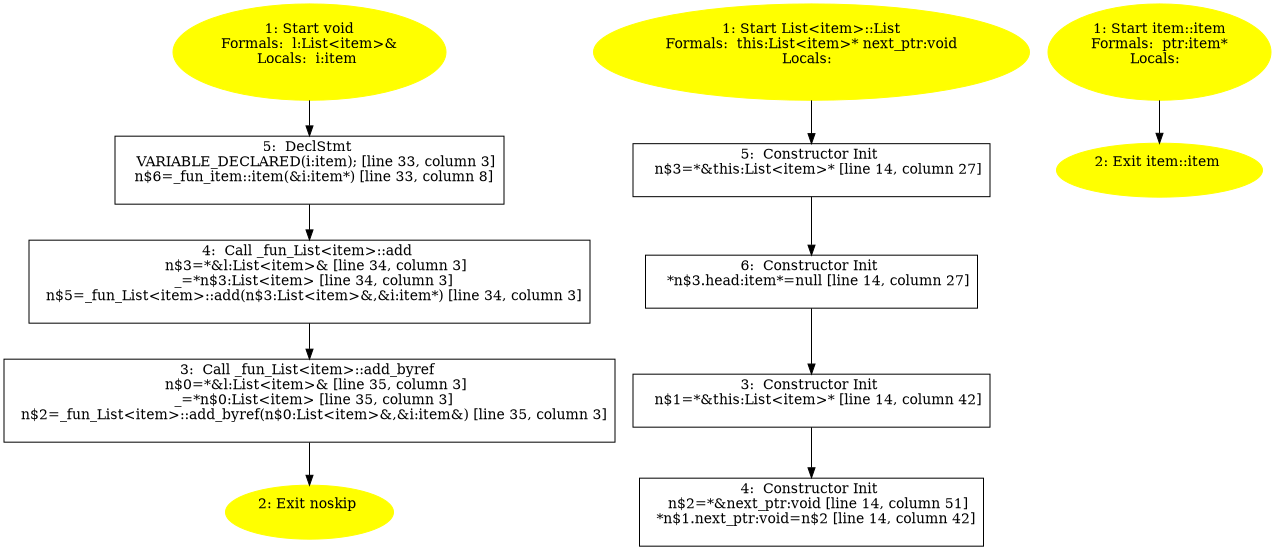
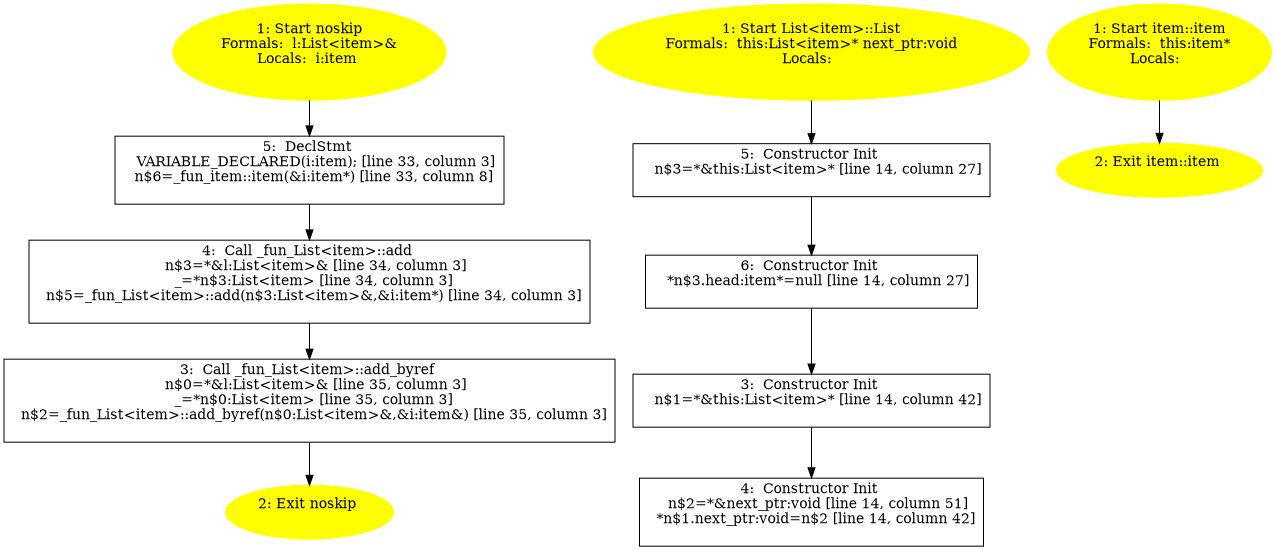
(310, 52) -> (310, 52)
(1160, 52) -> (1160, 52)
